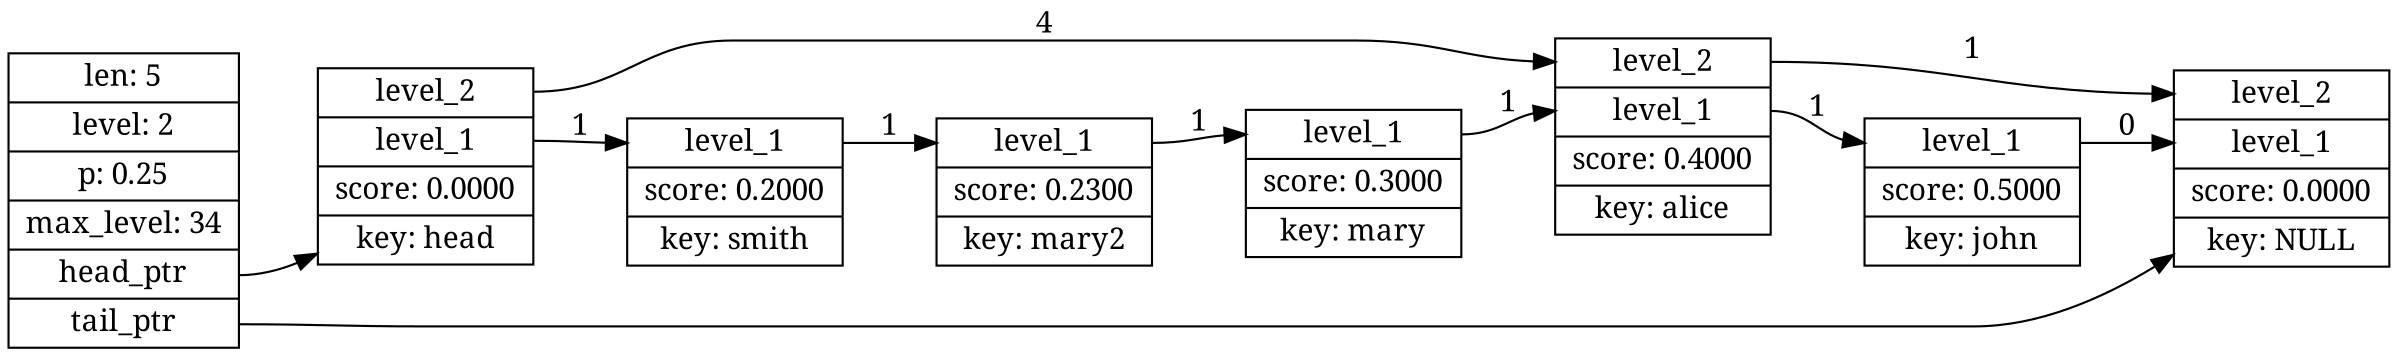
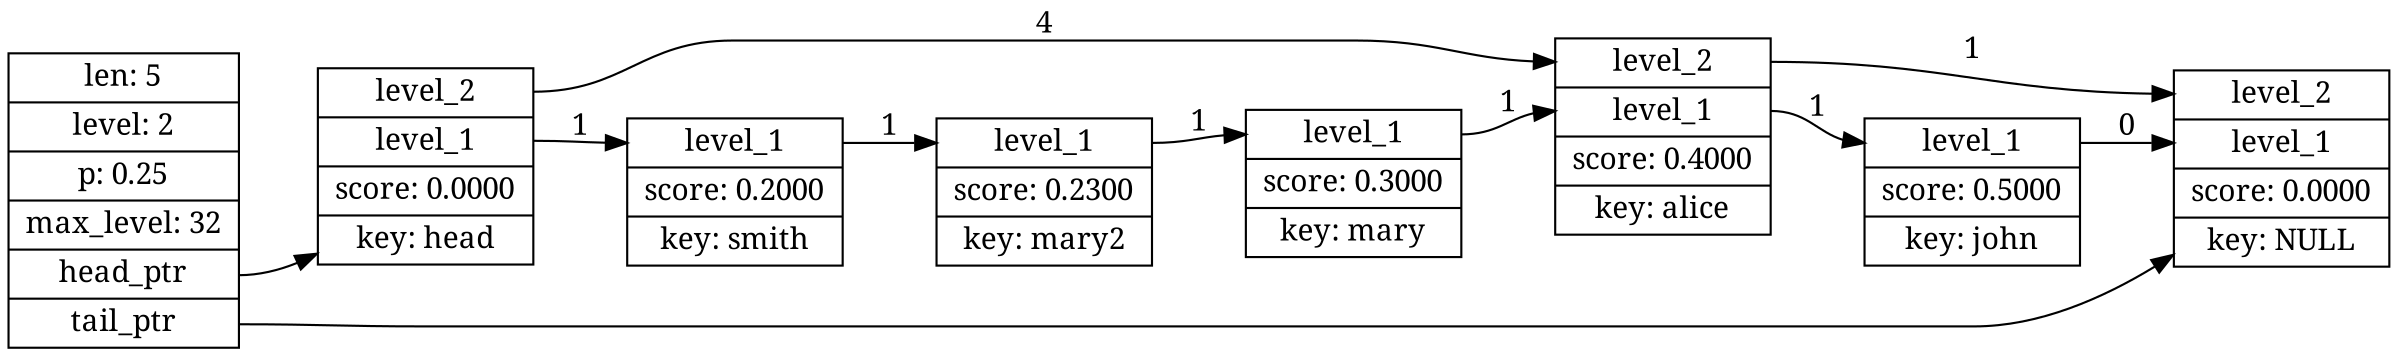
(124, 224) -> (124, 224)
